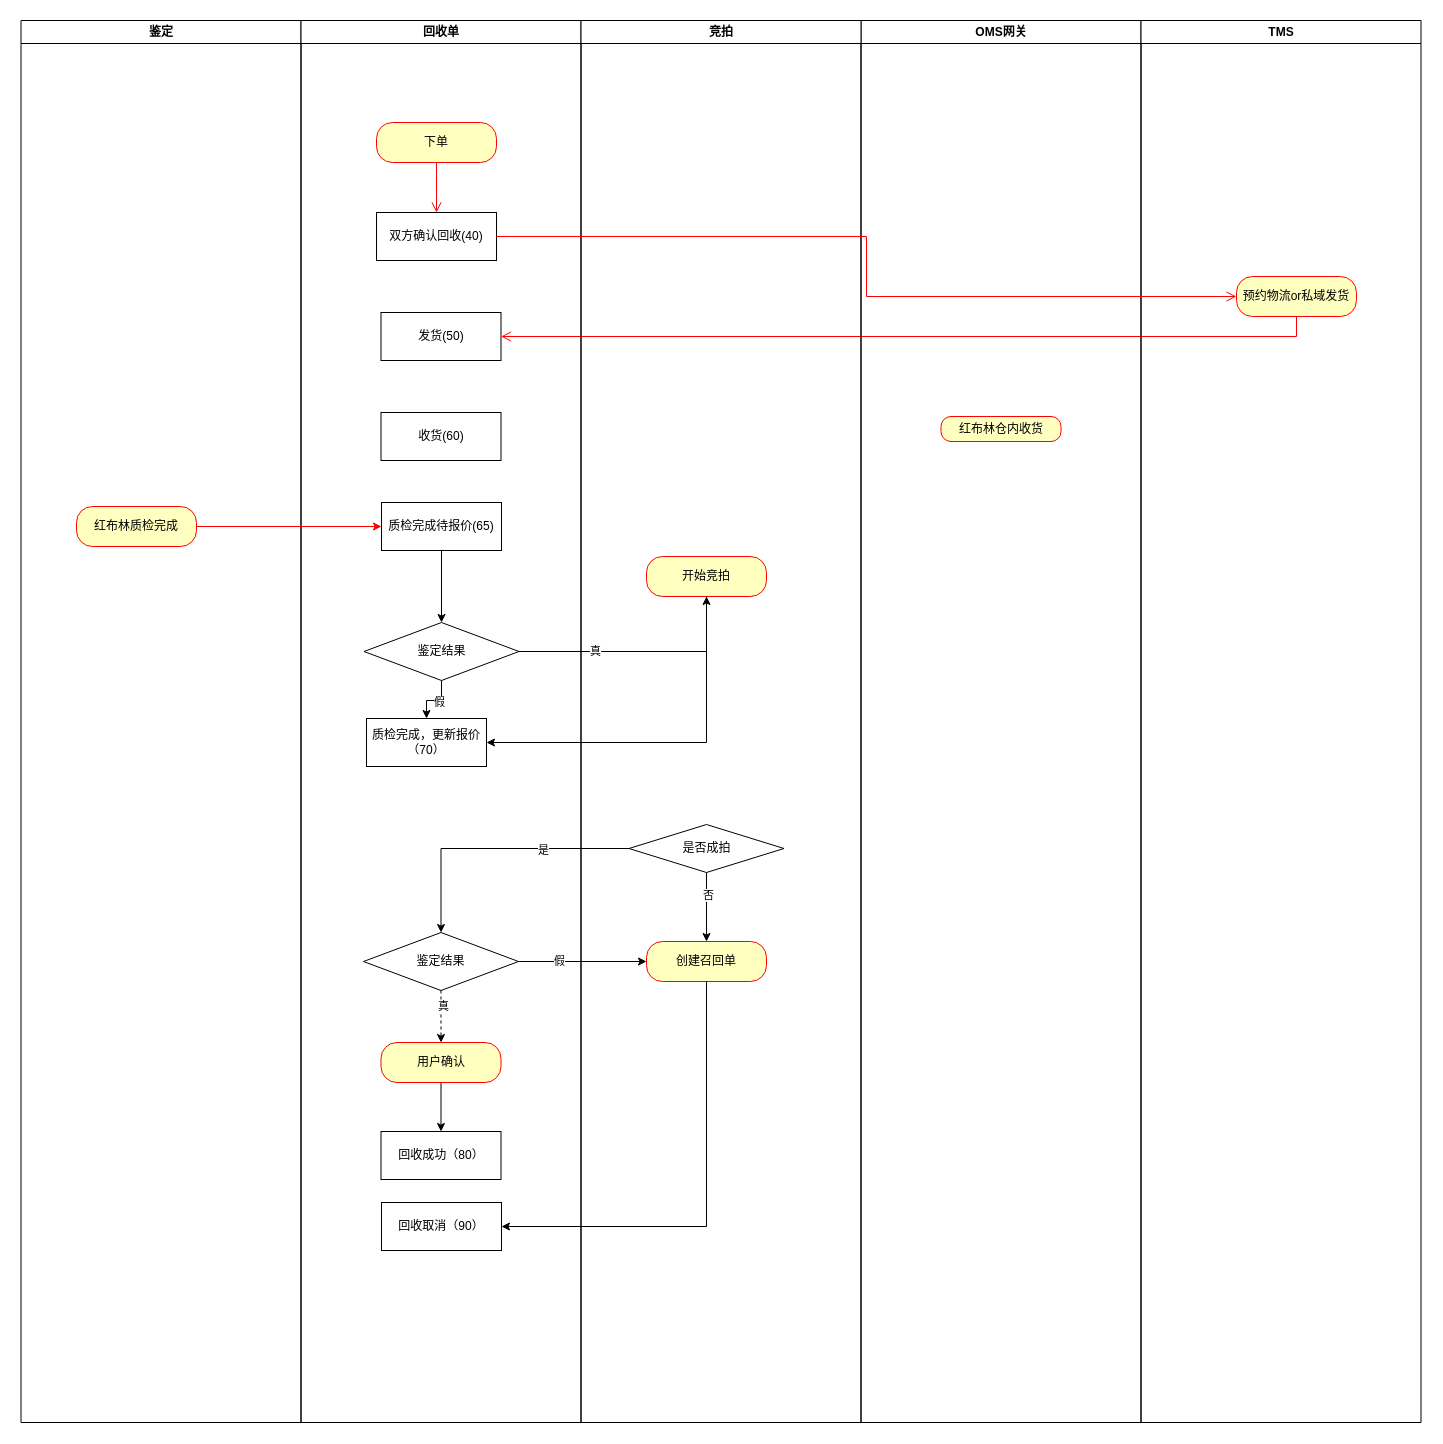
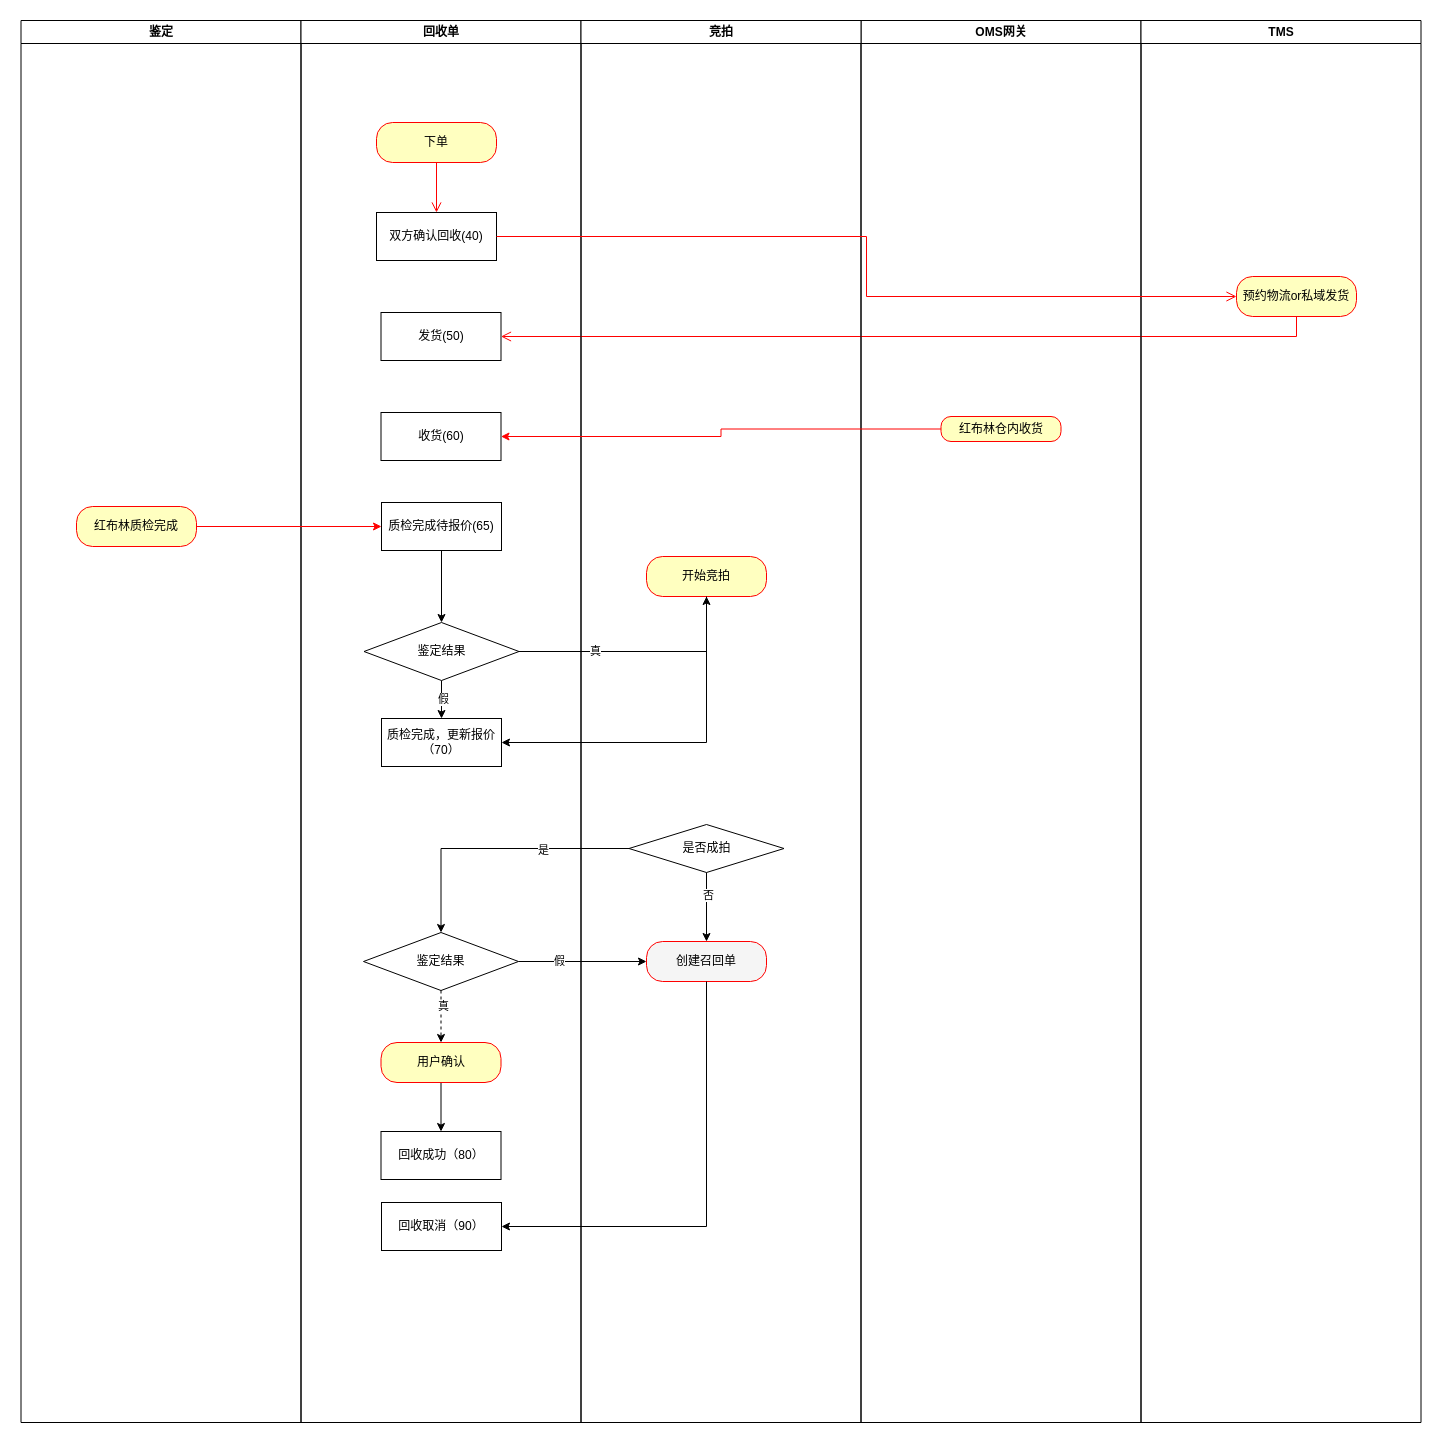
none -> (721, 429)
(427, 743) -> (442, 743)
(707, 962) -> (707, 962)
